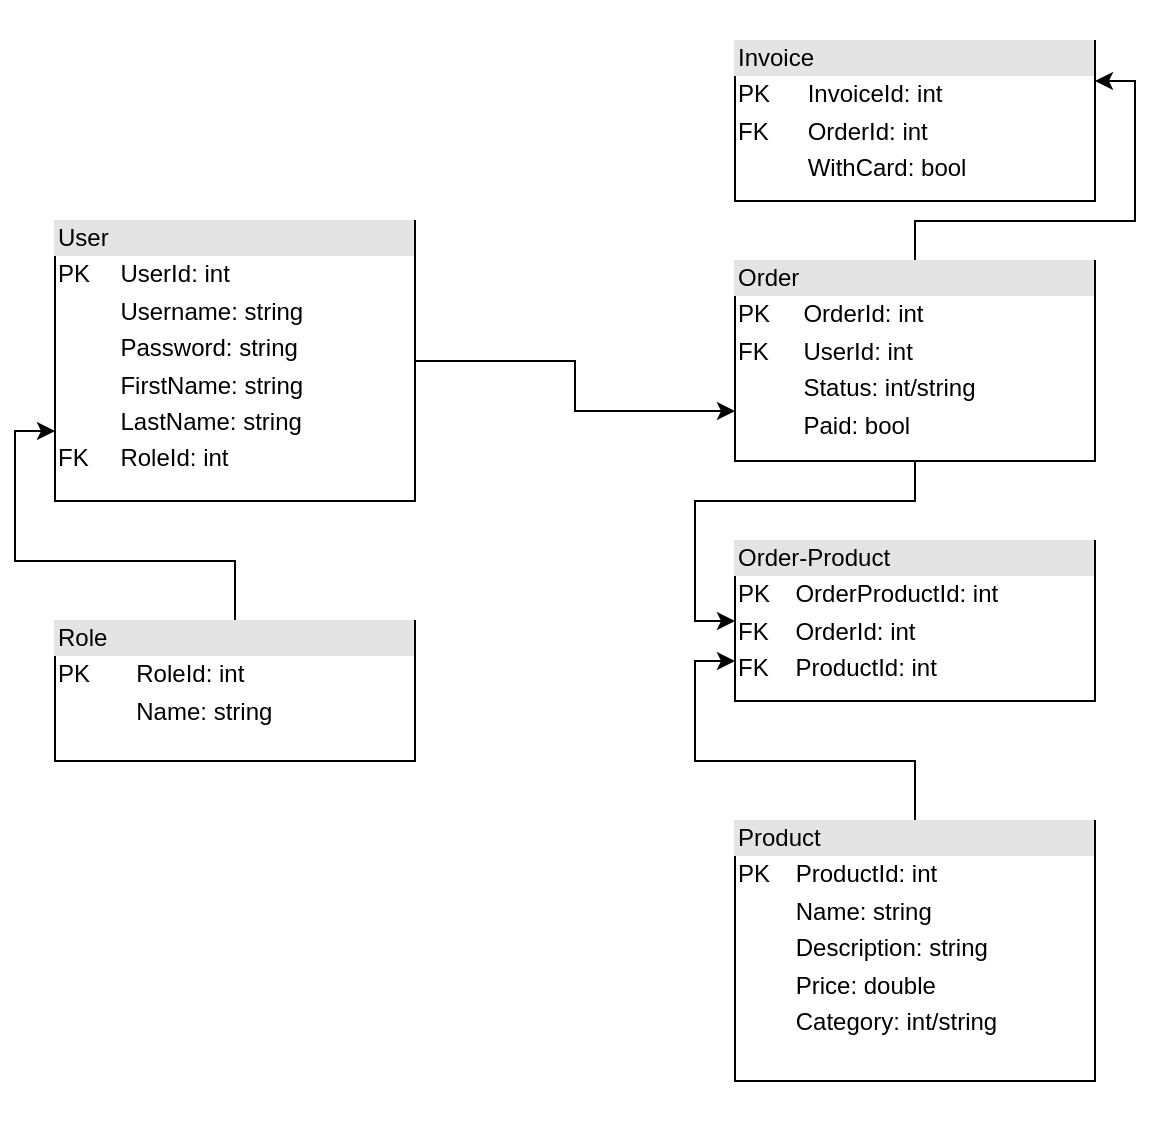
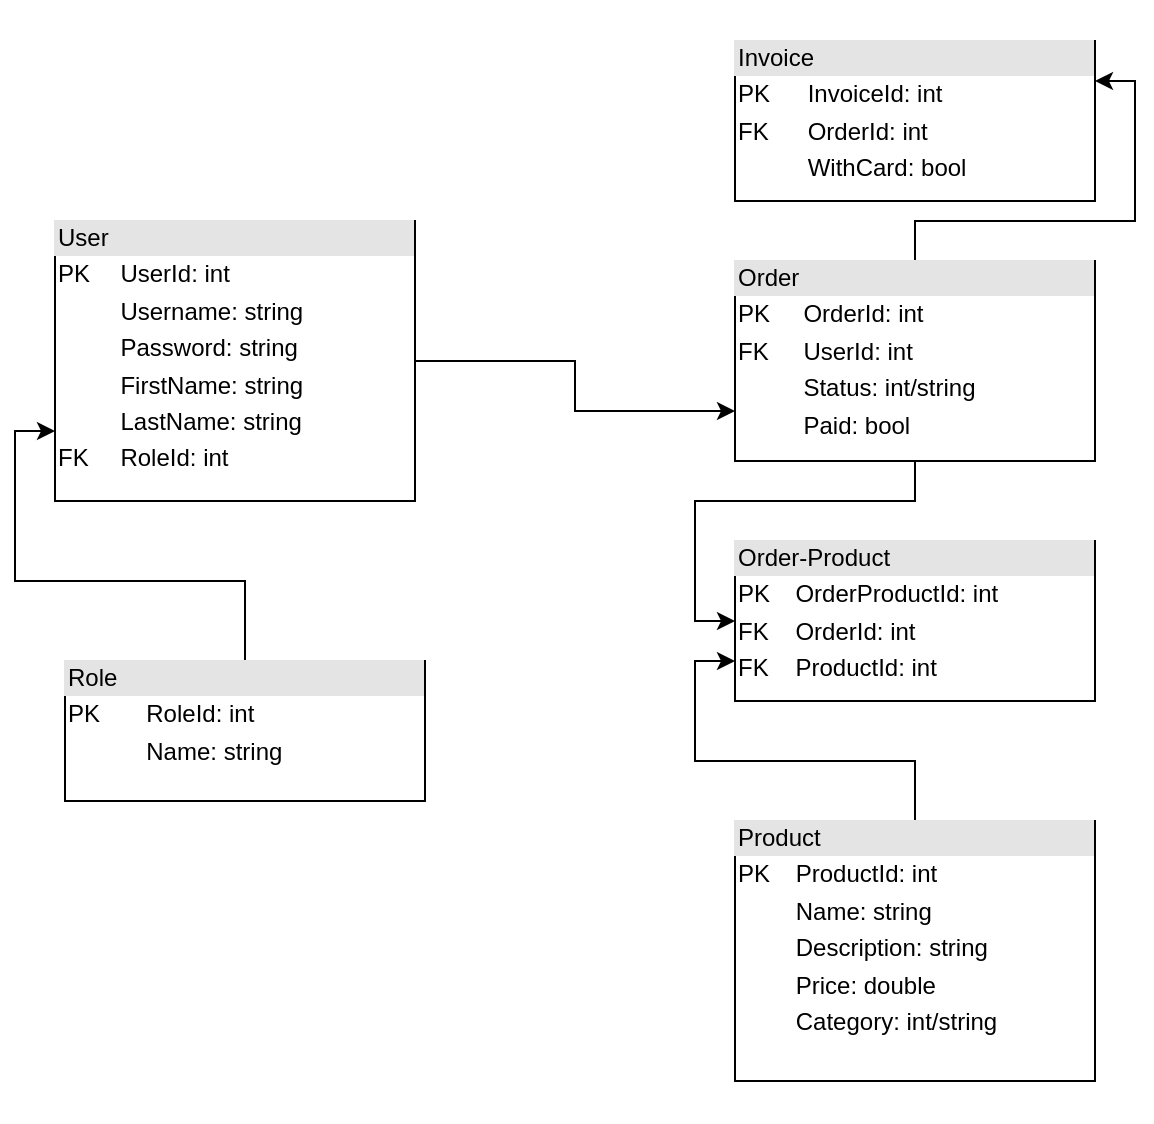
(235, 691) -> (245, 731)
